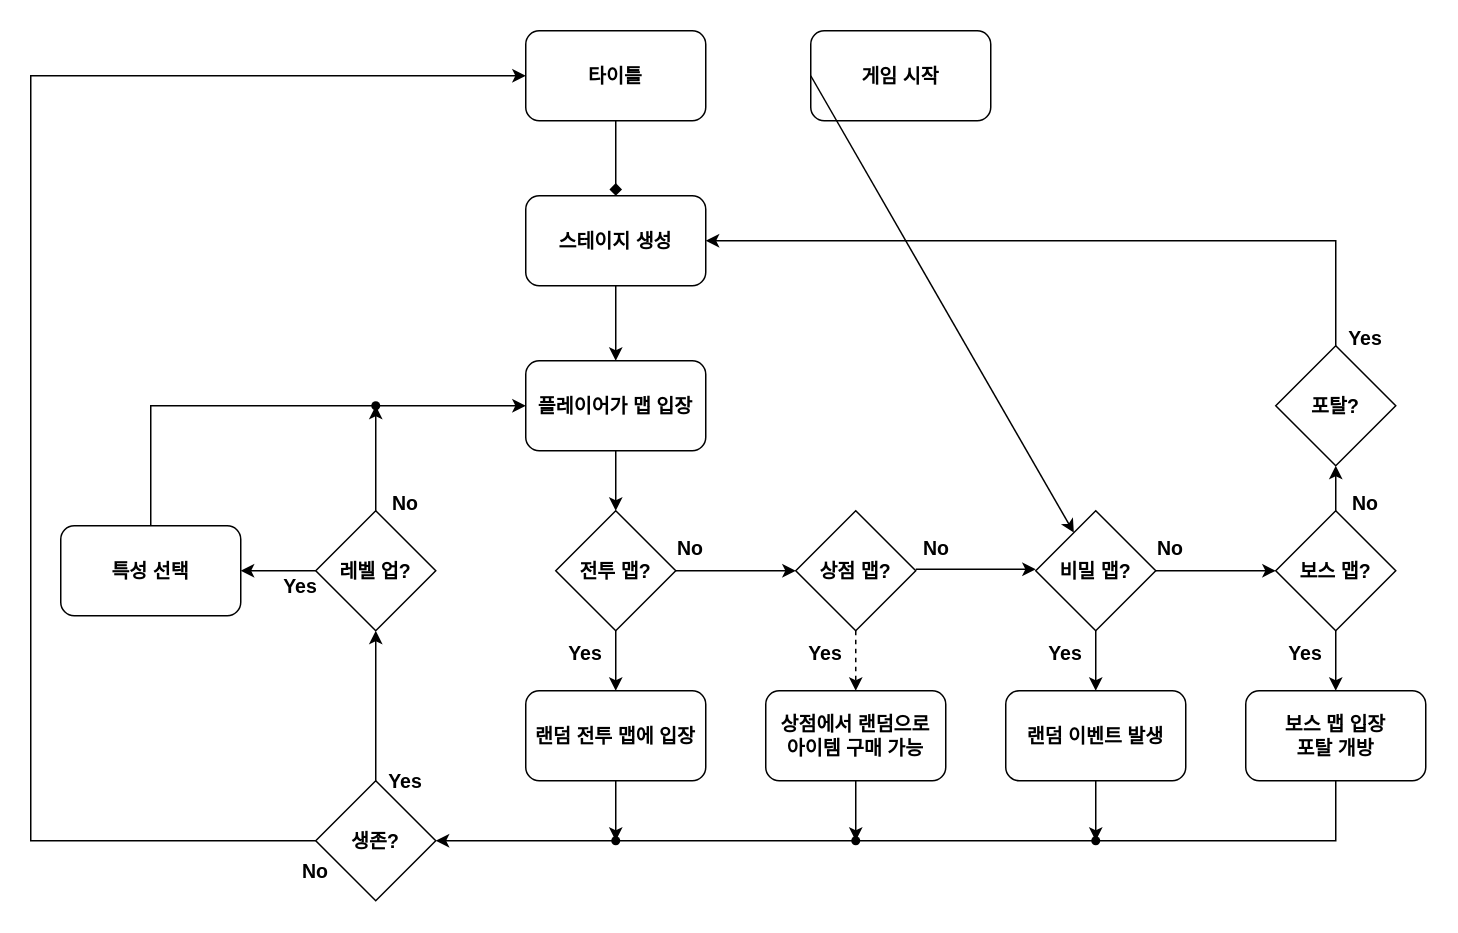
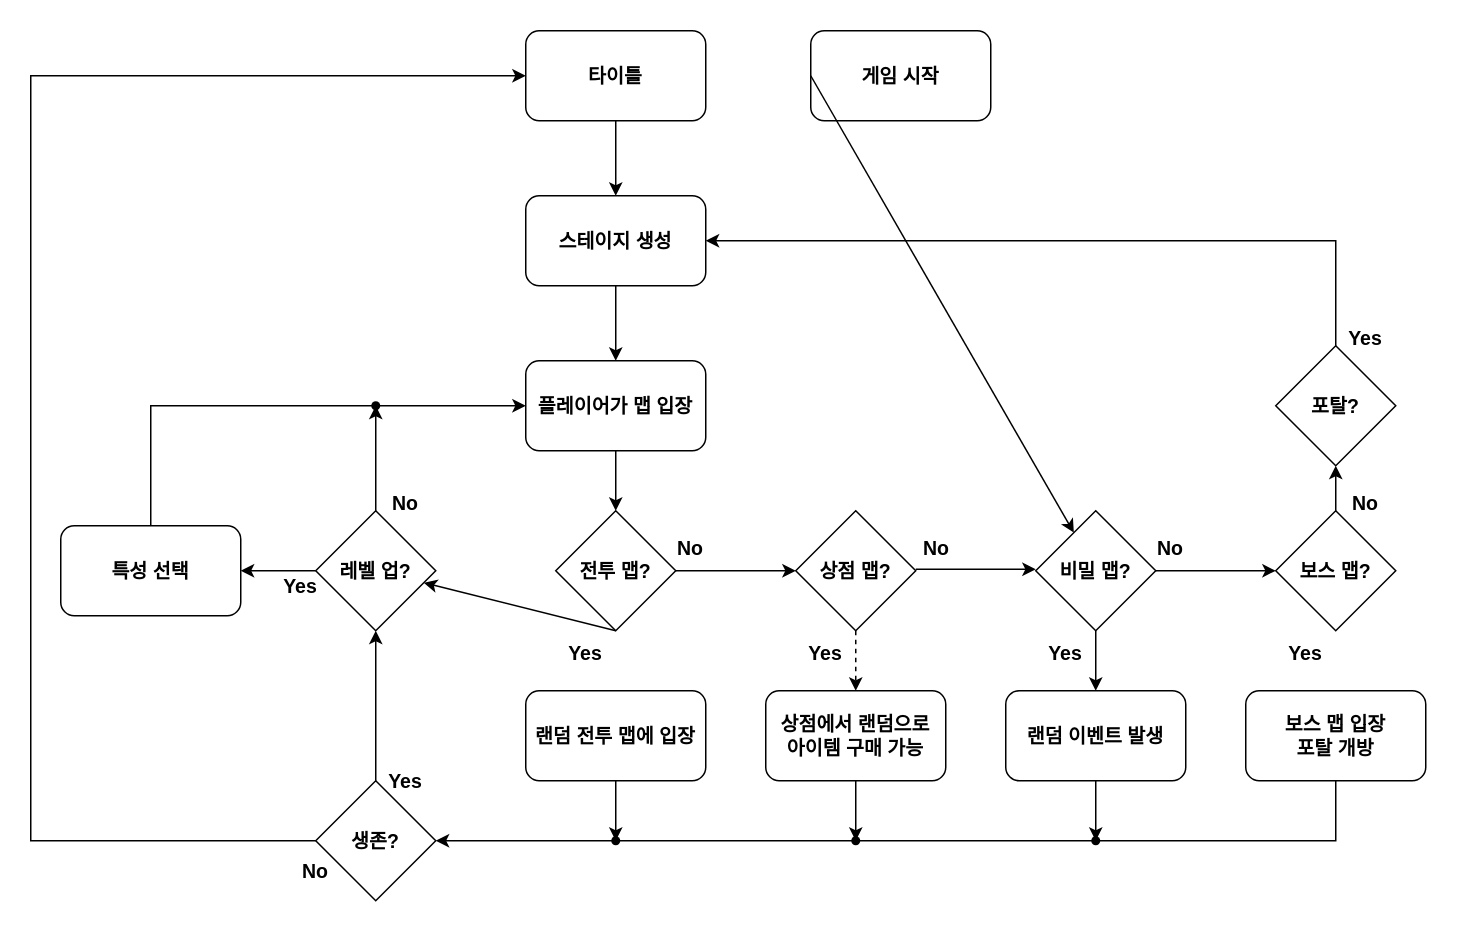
(616, 183) -> (616, 184)
(616, 656) -> (524, 608)
(1336, 656) -> none
